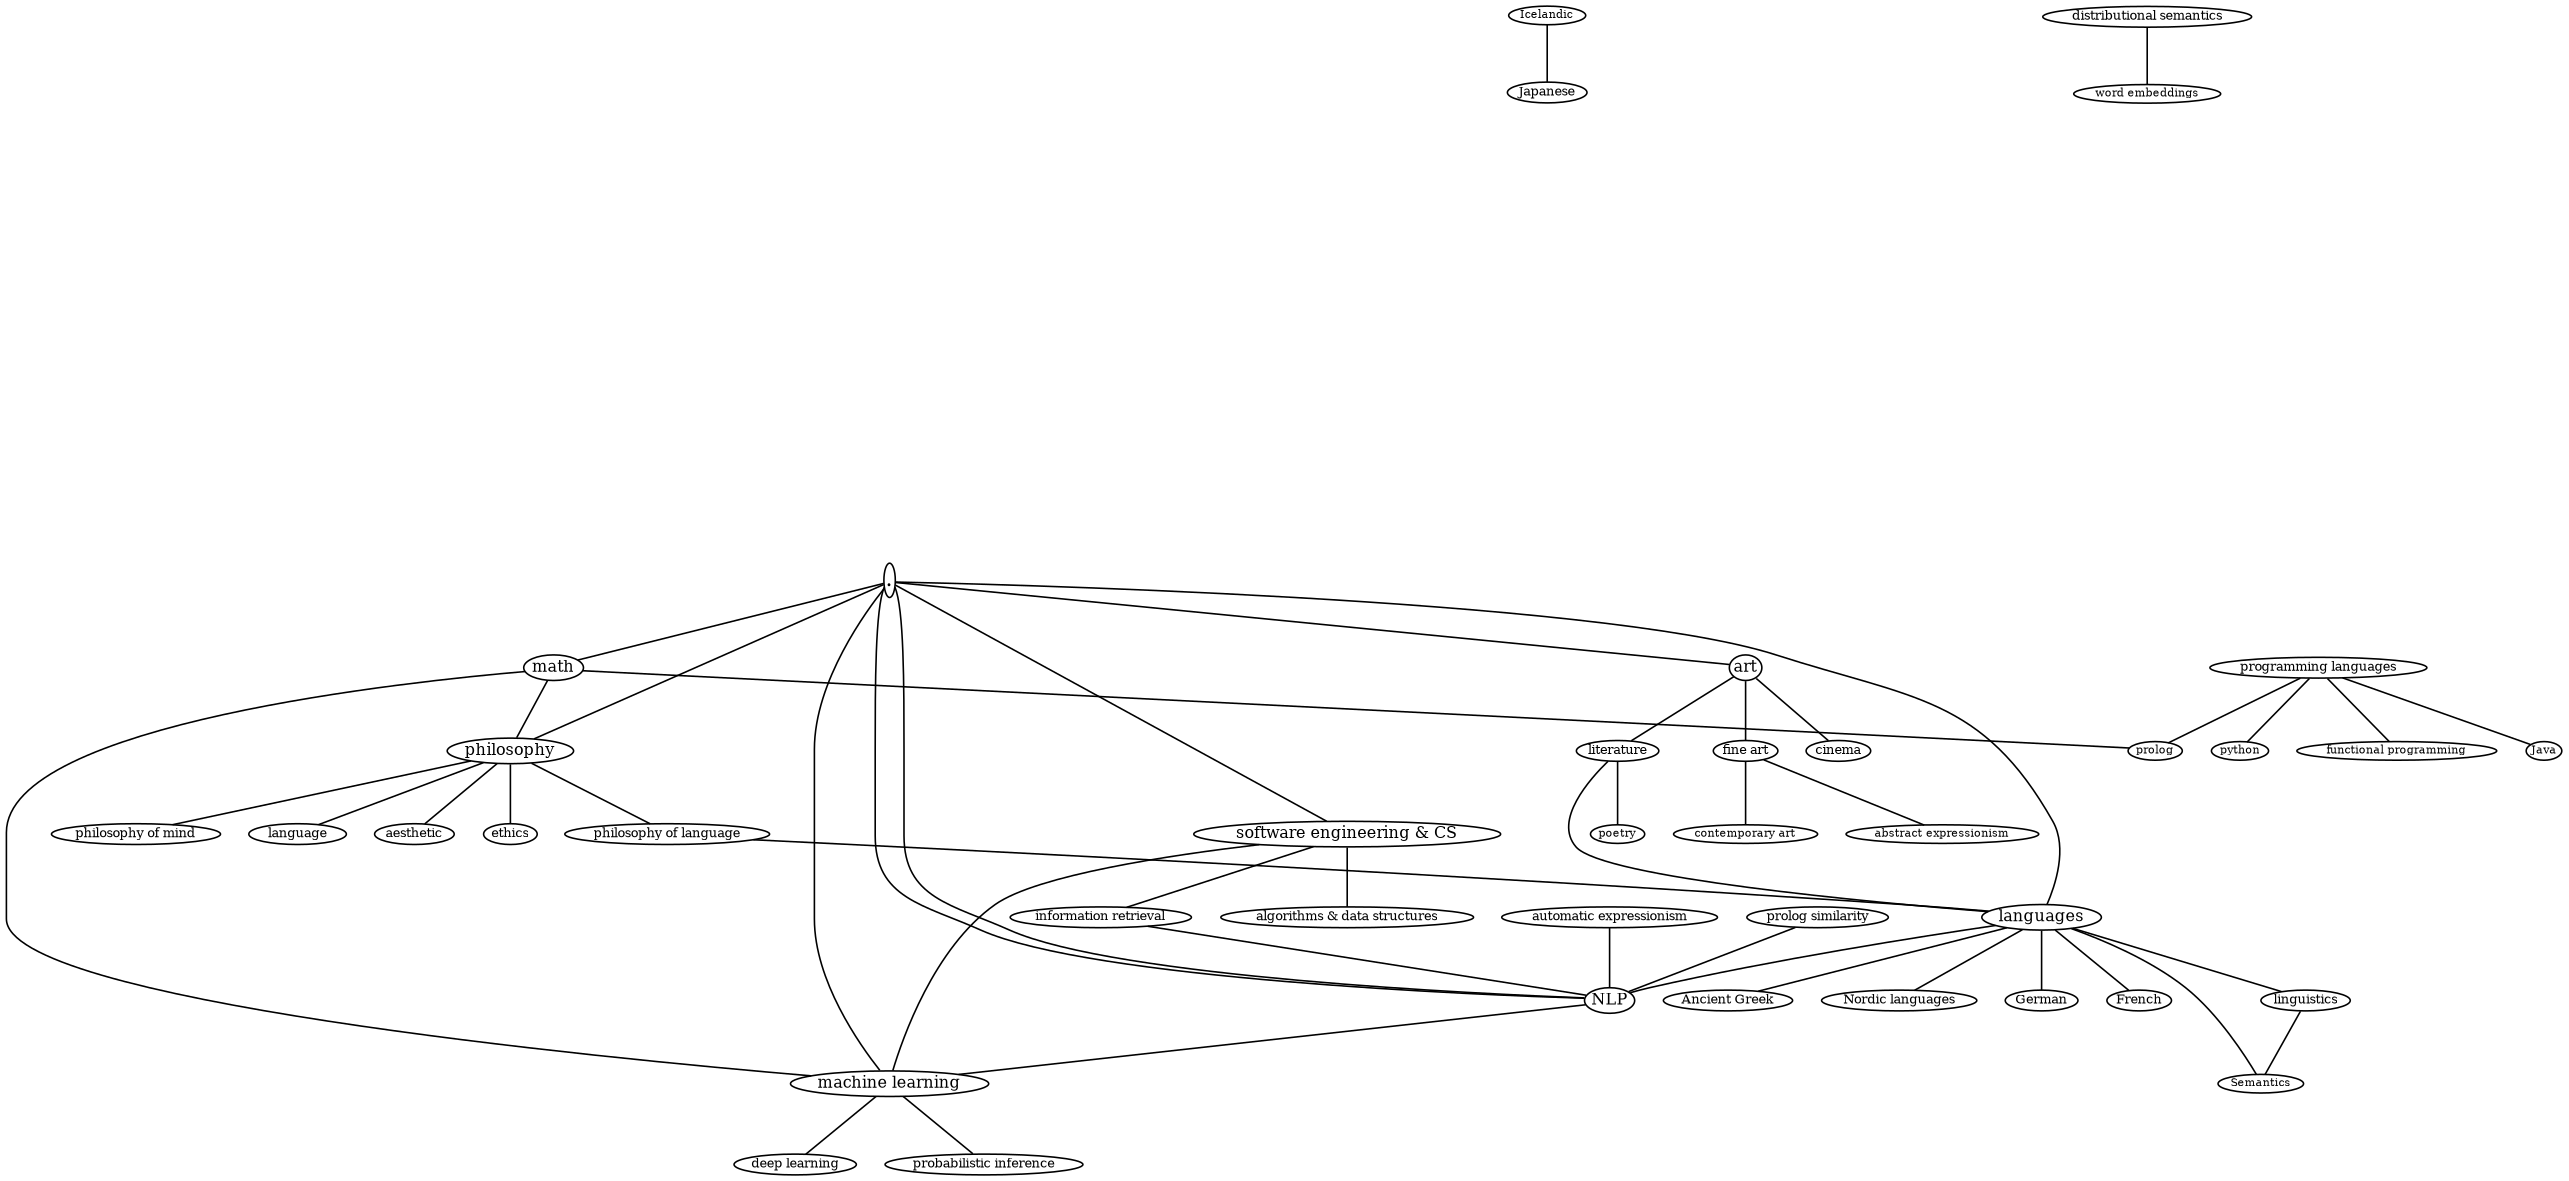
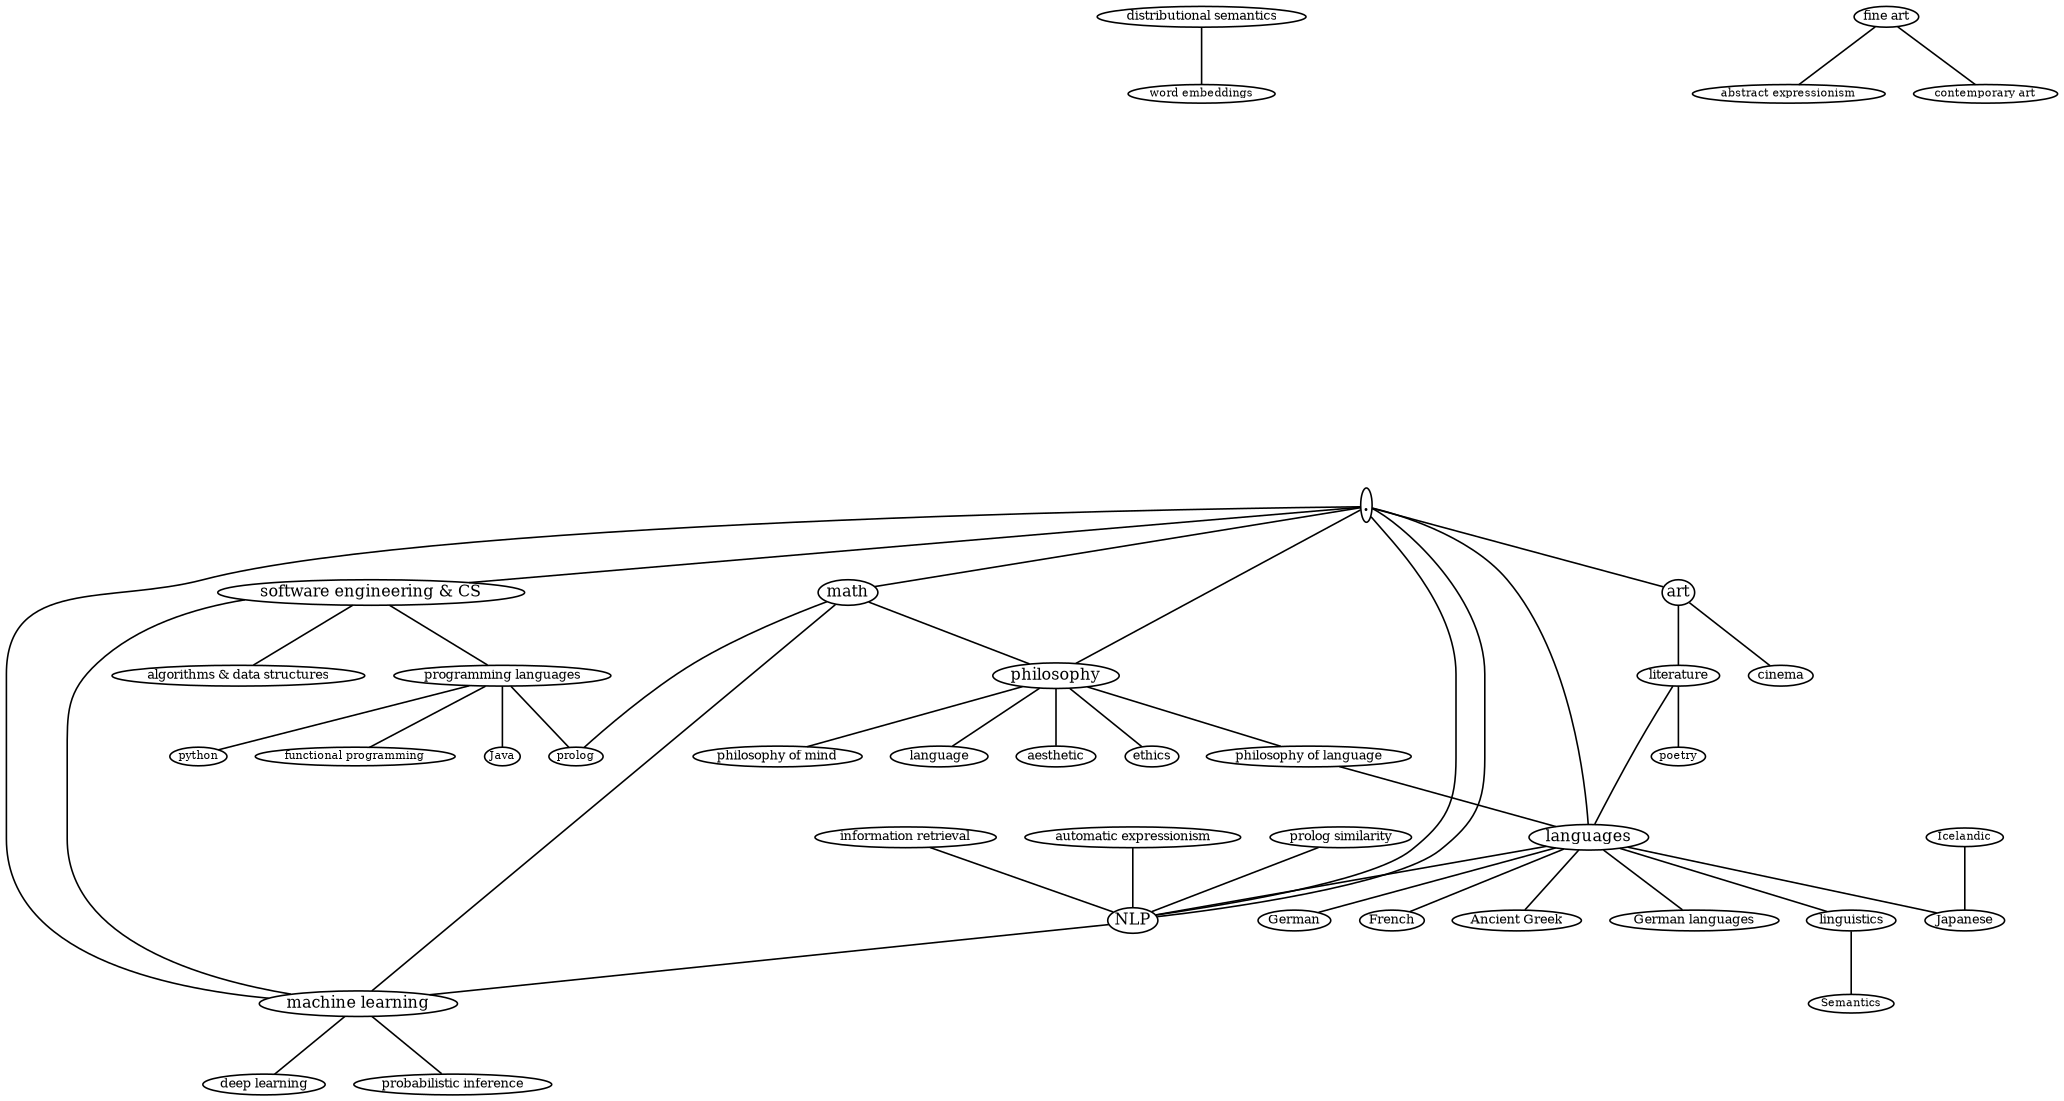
(1746, 711) -> none
(1220, 877) -> (438, 635)
(2179, 983) -> (1782, 880)
(1899, 1000) -> (1694, 920)
